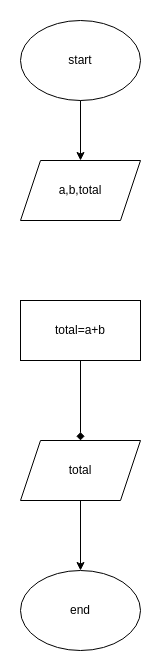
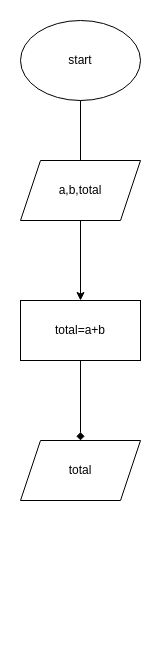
(81, 152) -> (81, 155)
none -> (81, 257)
(81, 532) -> none
(81, 611) -> none
